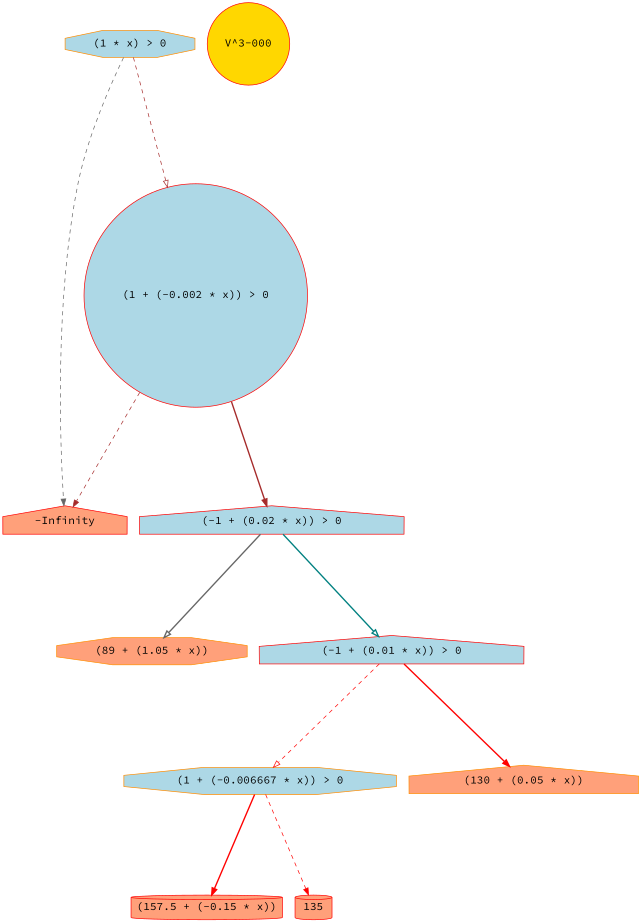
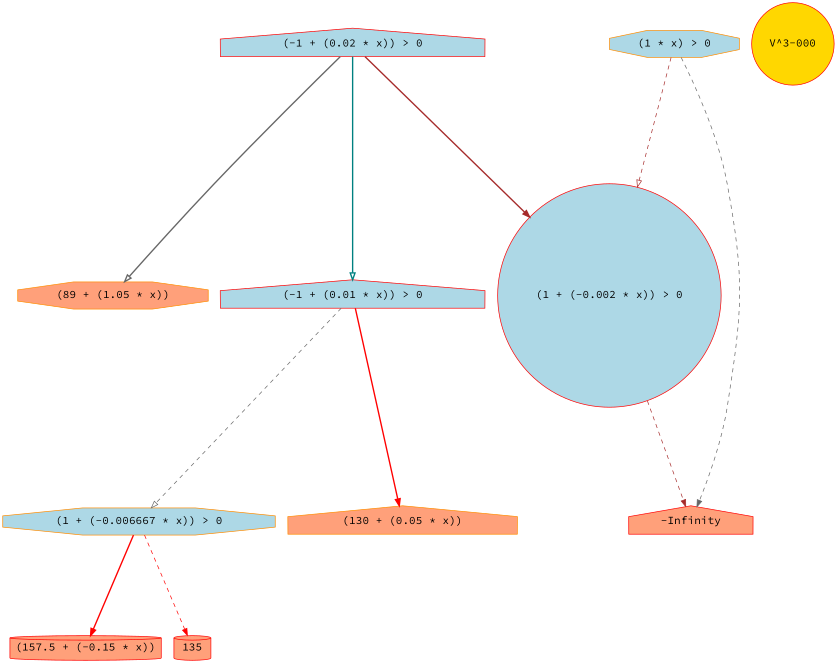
(248, 450) -> (445, 134)
(329, 713) -> (249, 406)
